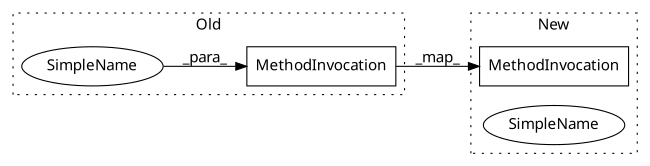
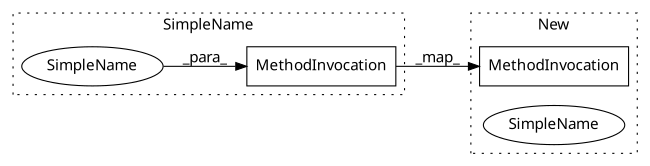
(209, 26) -> (209, 26)
